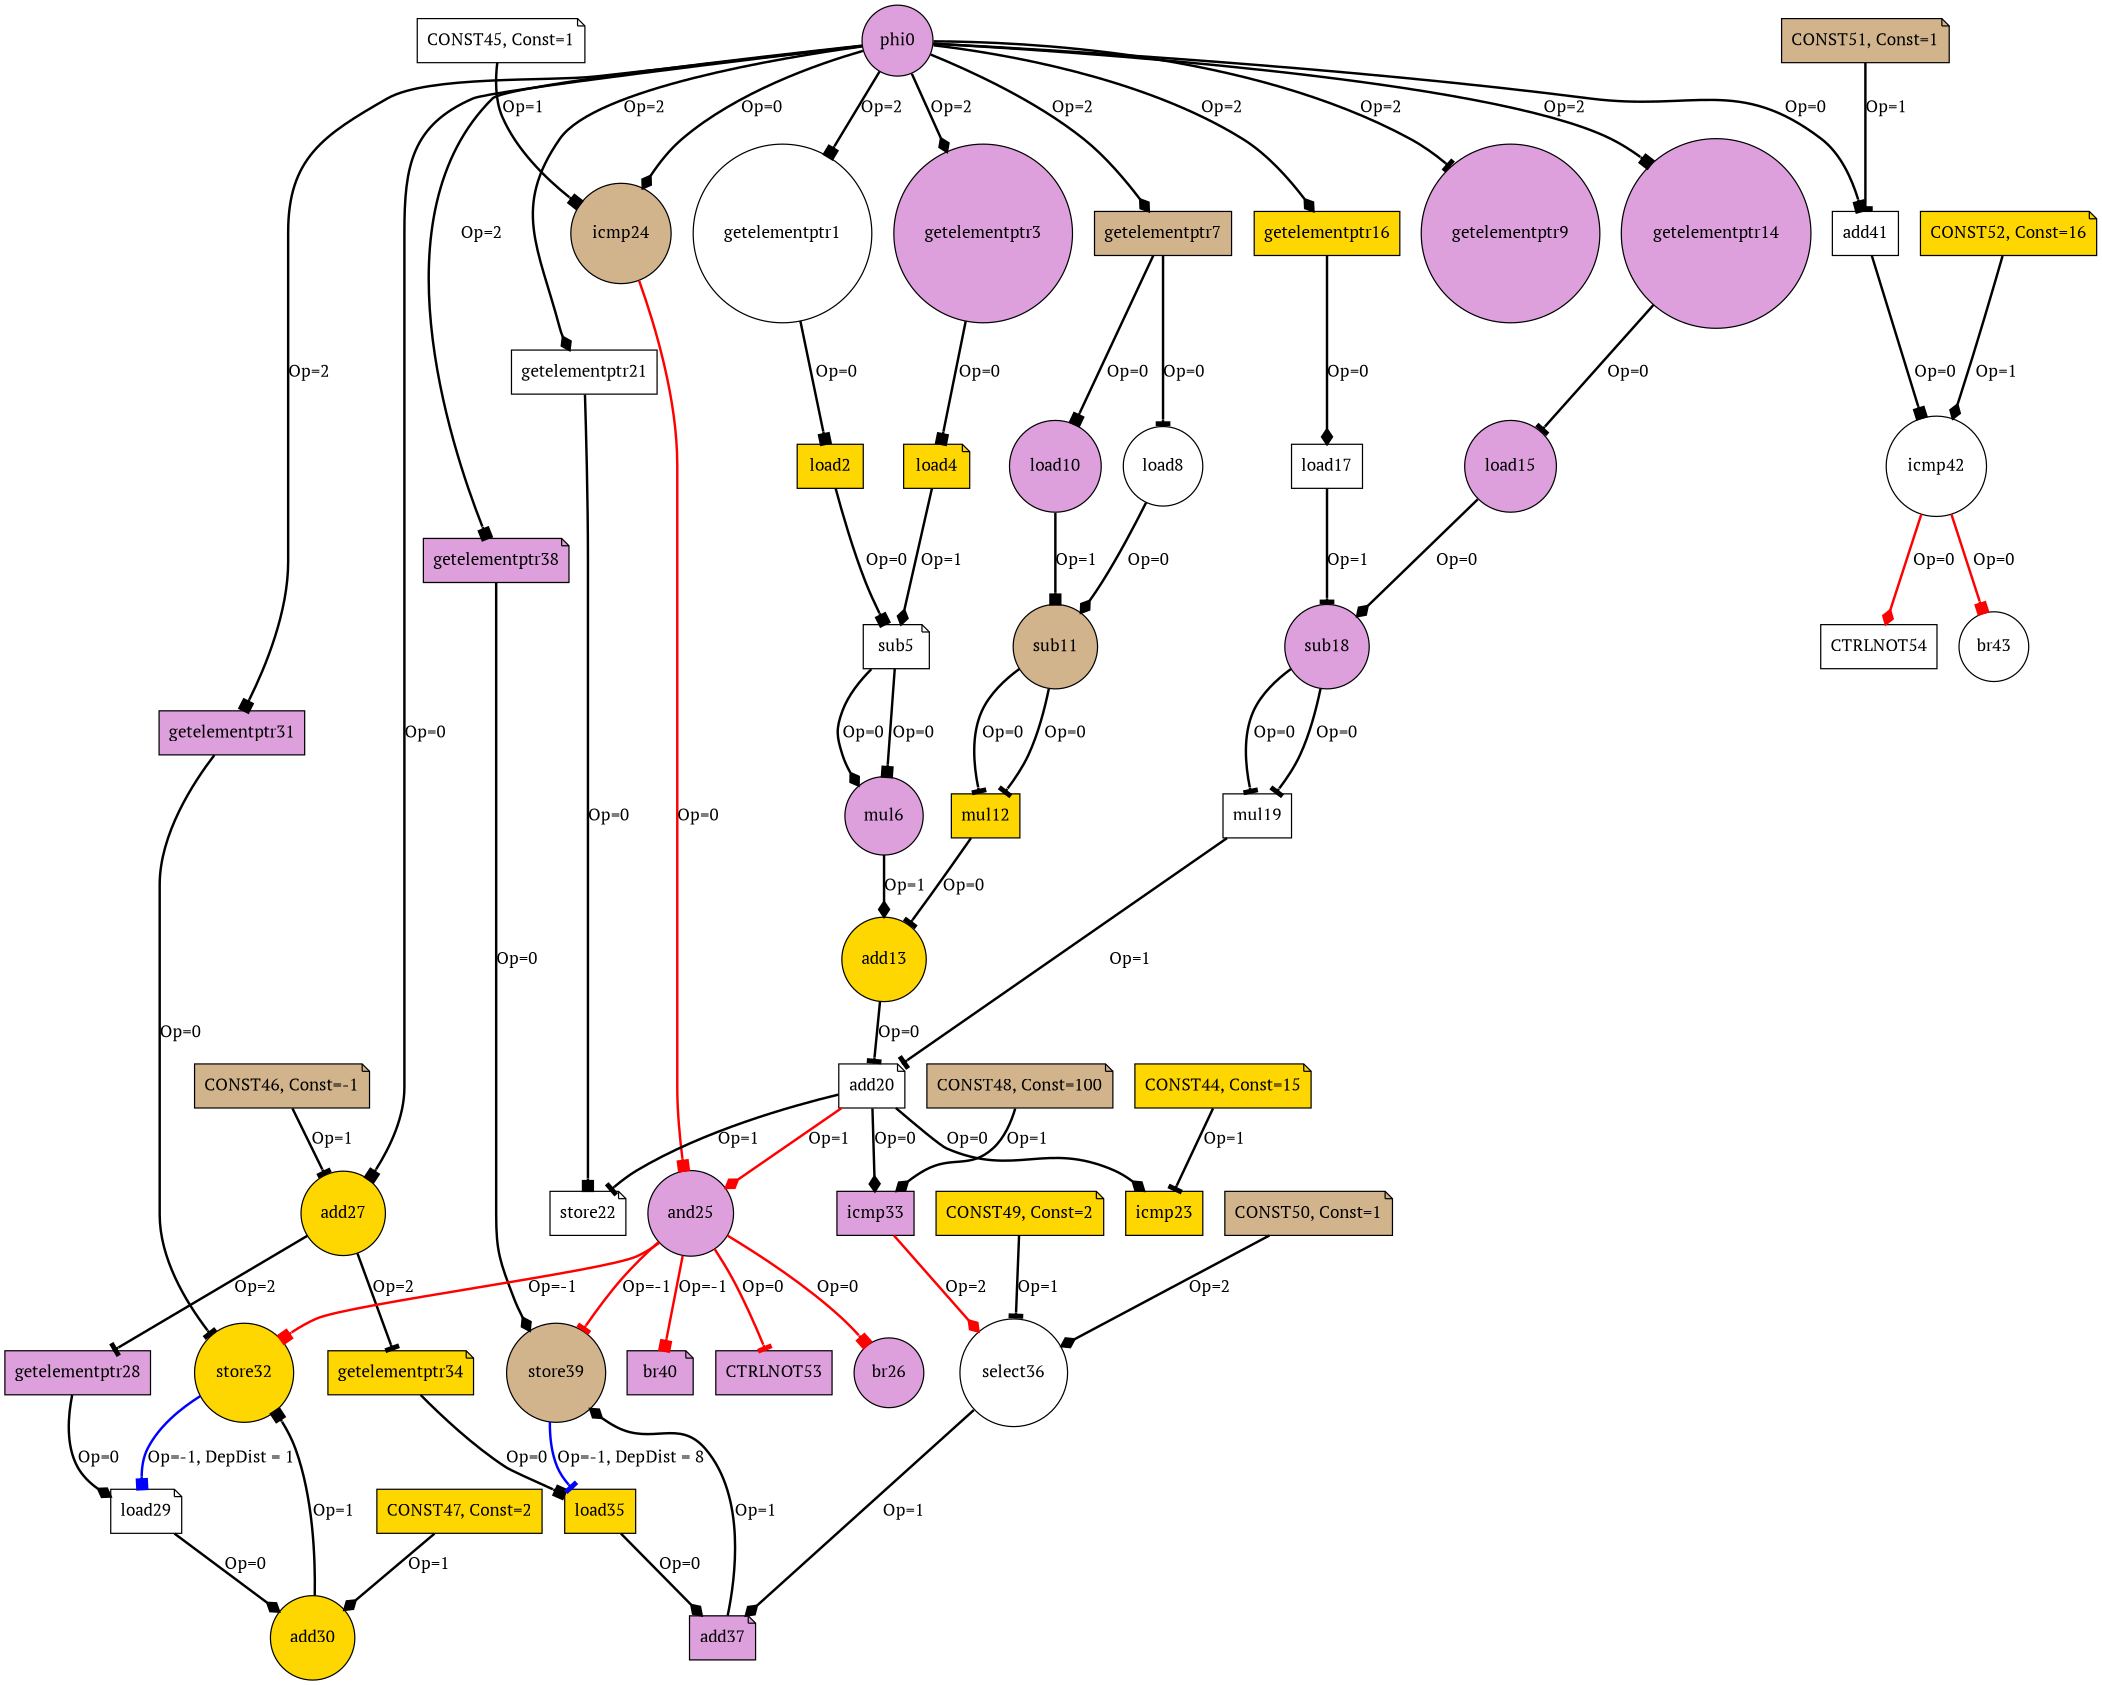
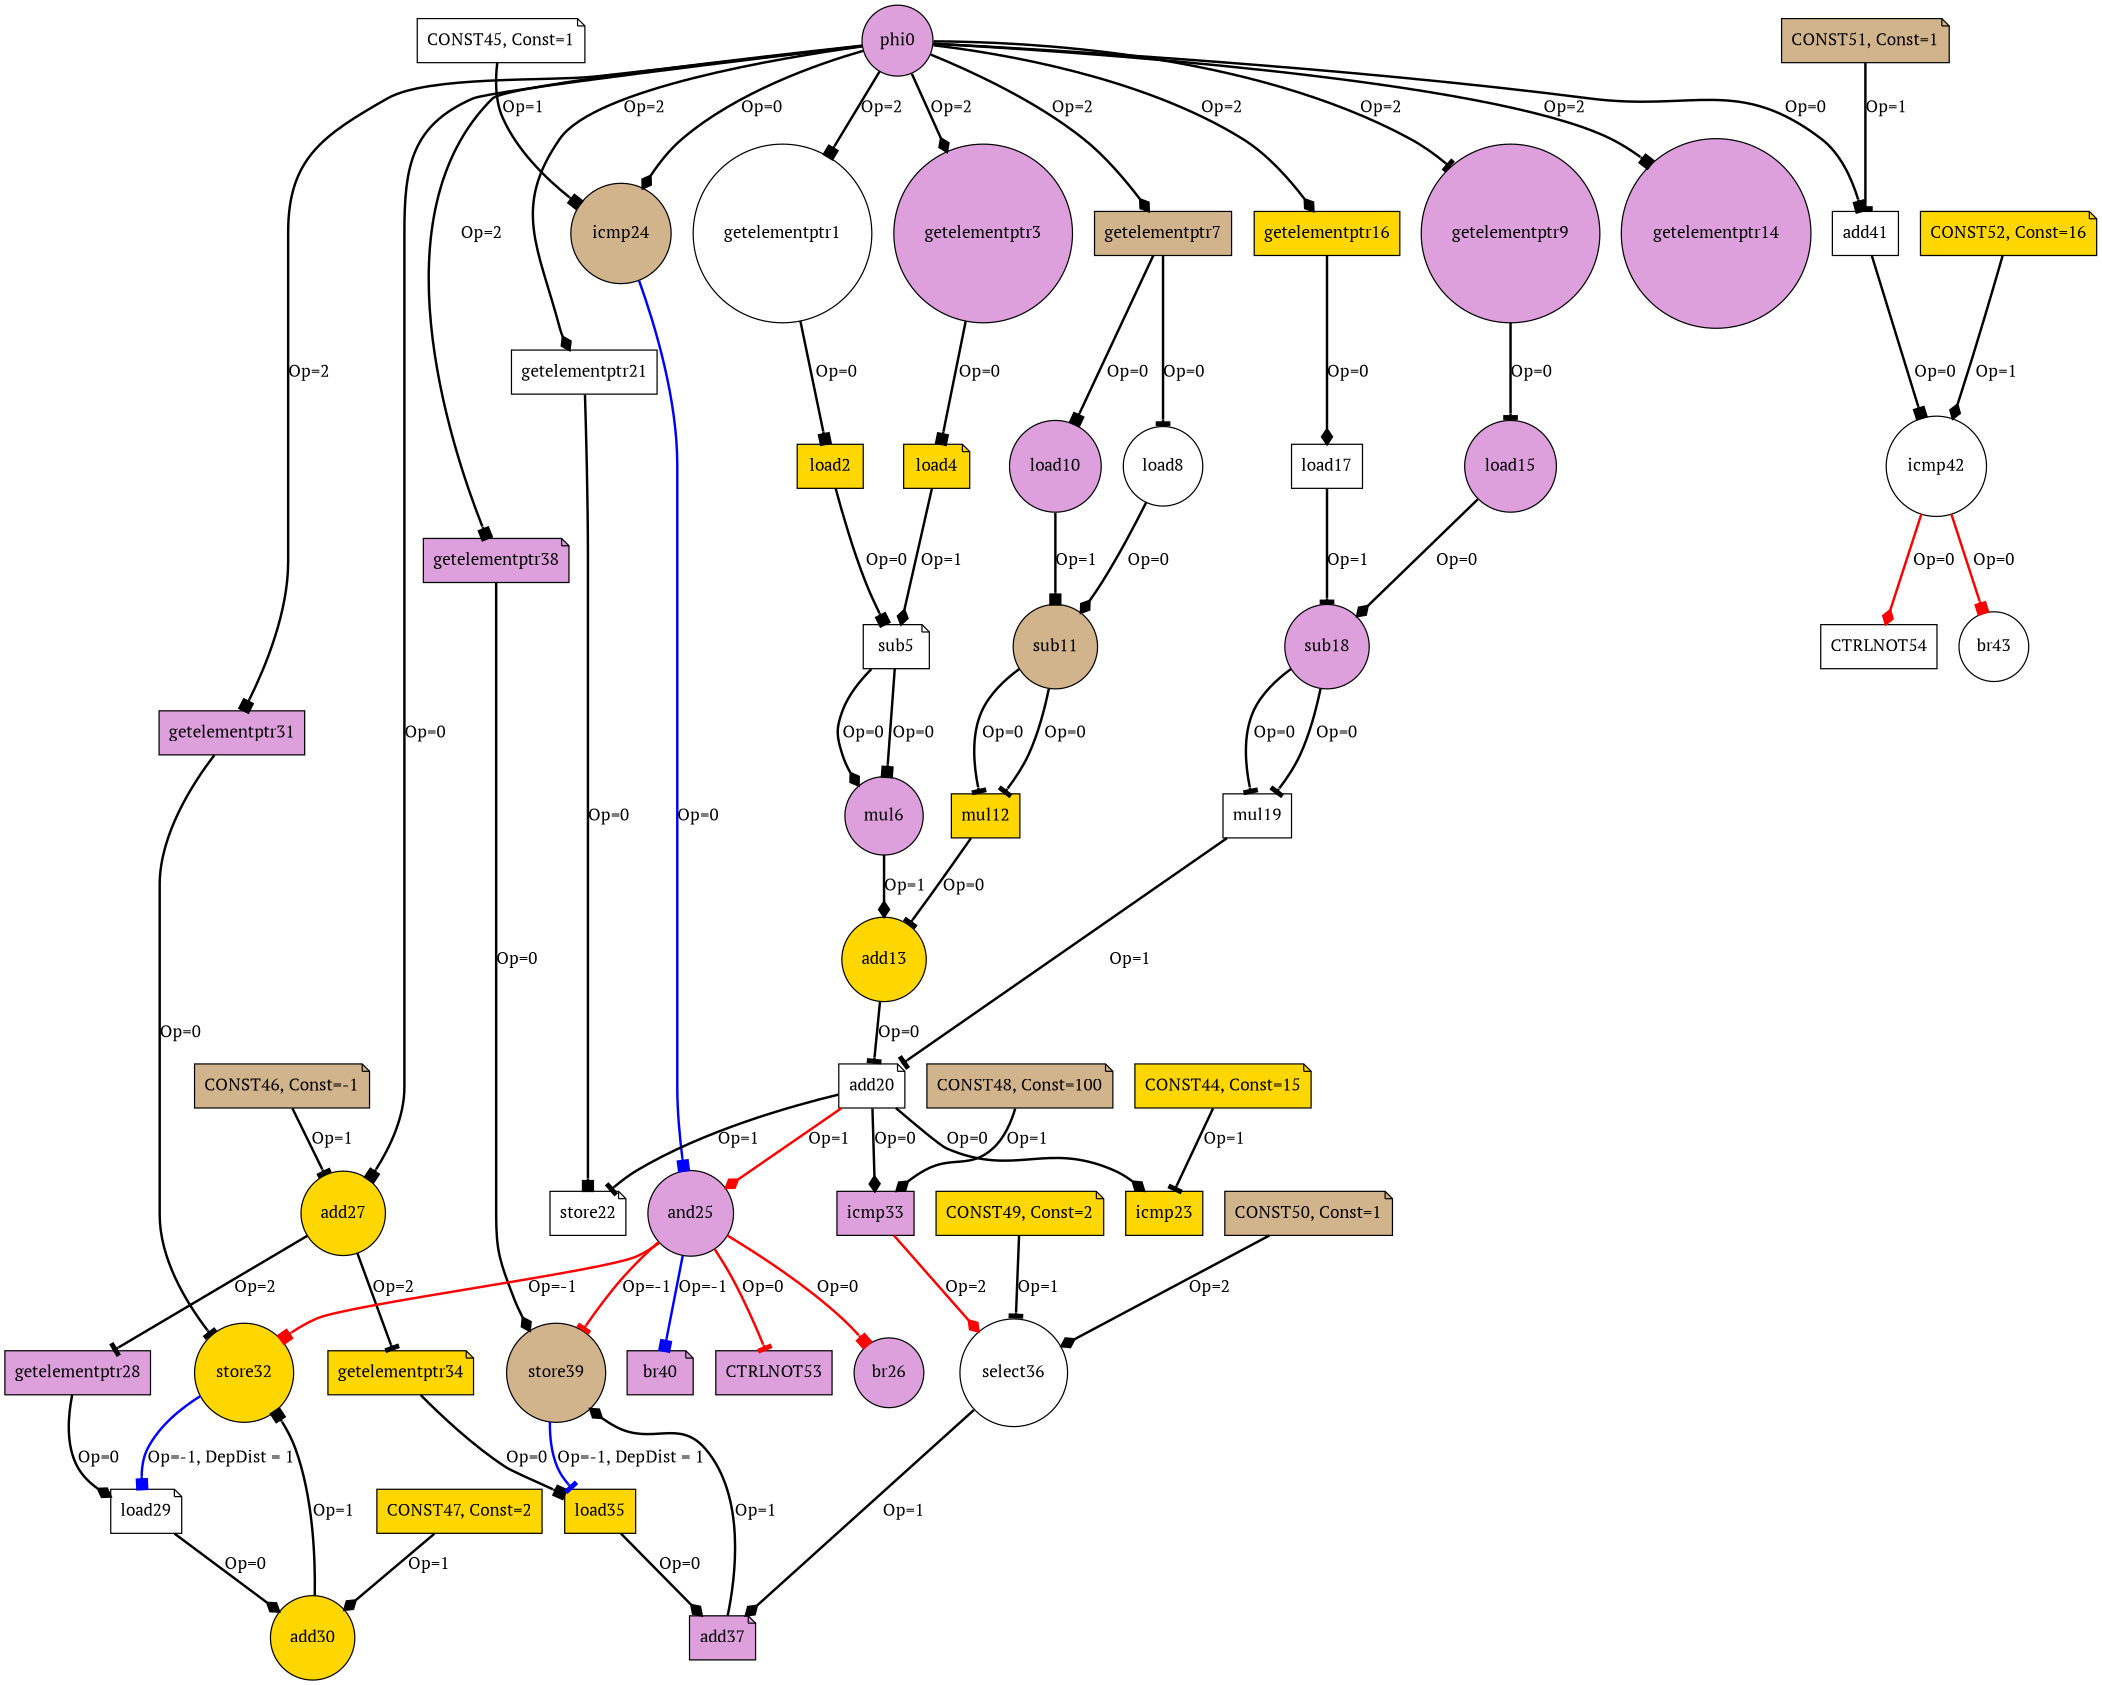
(1599, 366) -> (1511, 368)
(677, 717) -> (677, 717)
(675, 1297) -> (675, 1297)
(631, 1458) -> (631, 1458)
